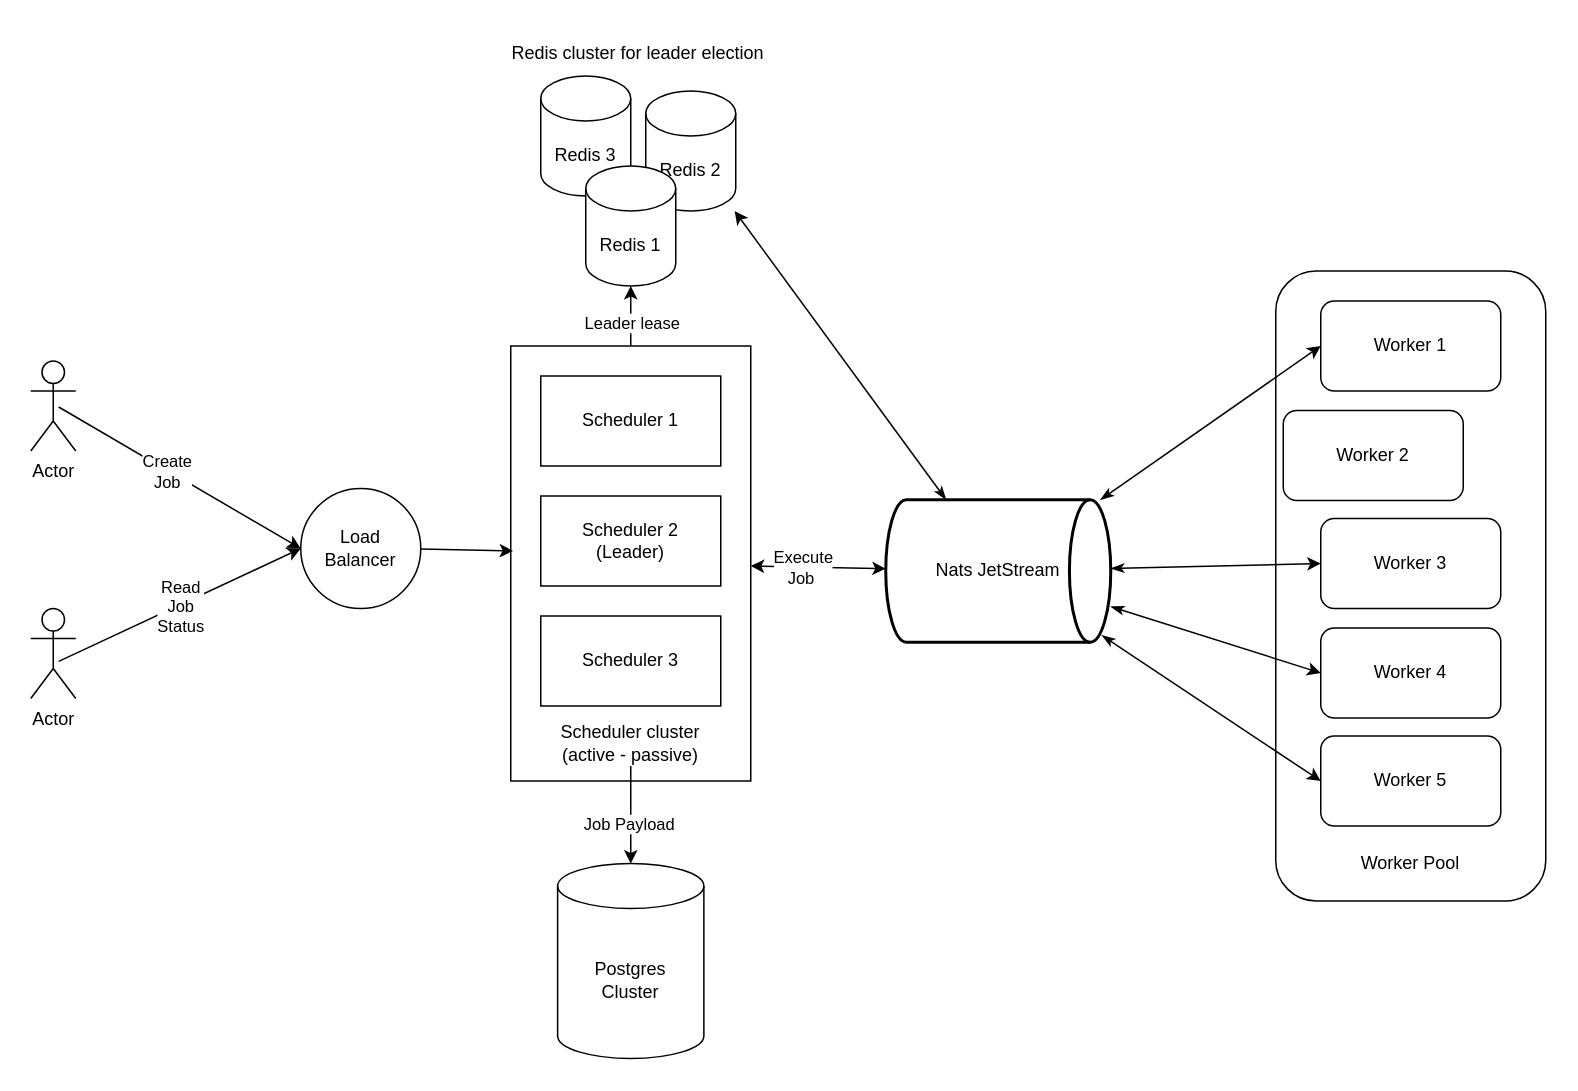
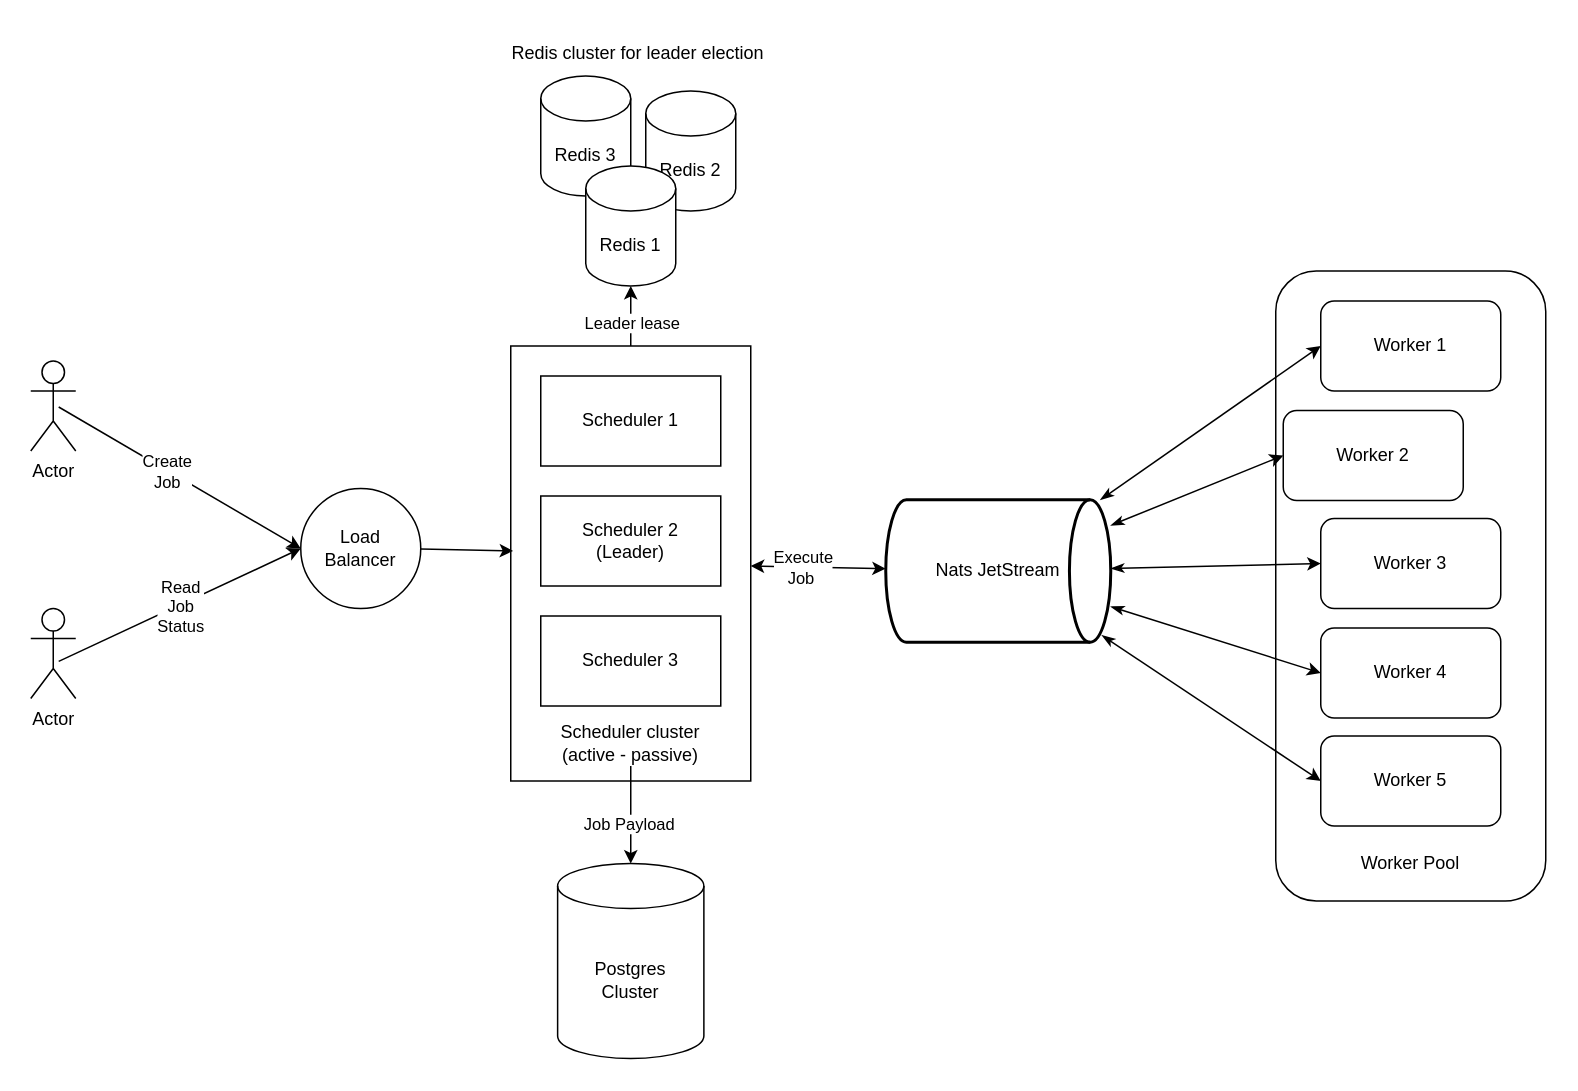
(840, 355) -> (1197, 490)
